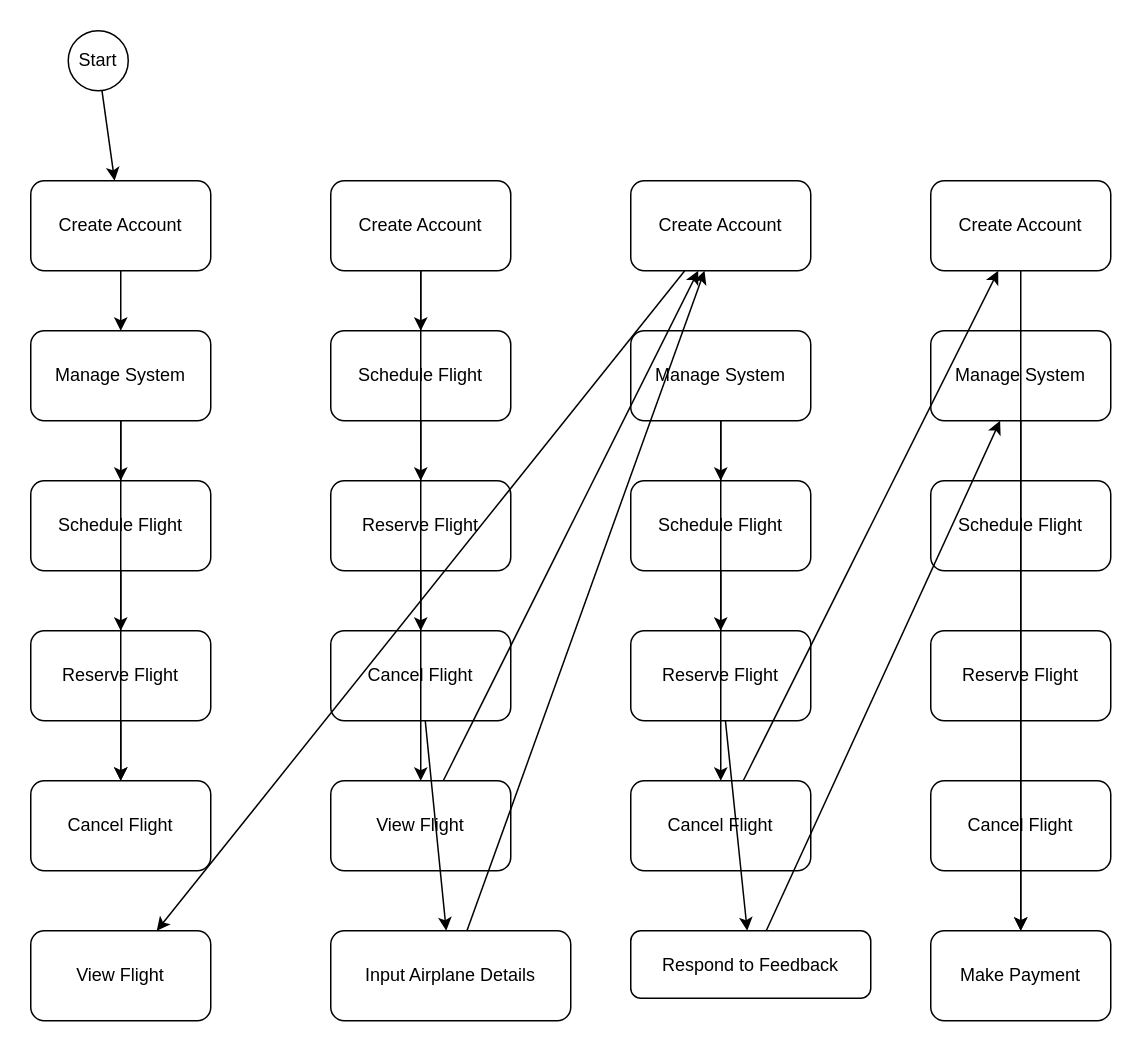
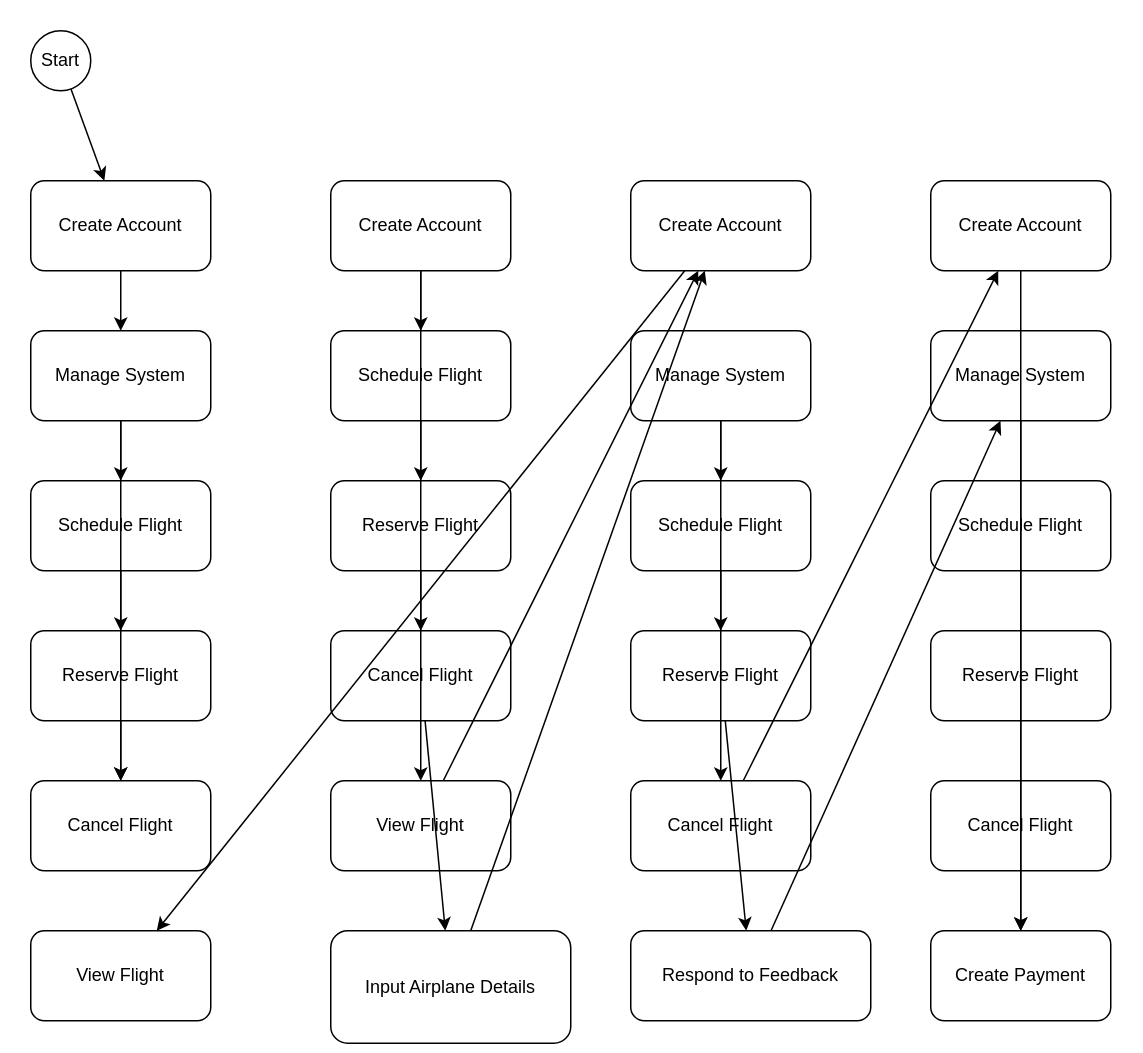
(98, 61) -> (61, 61)
(751, 965) -> (751, 976)
(451, 976) -> (451, 987)
(1021, 976) -> (1021, 976)
